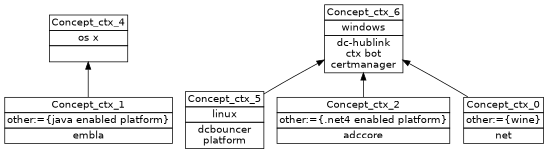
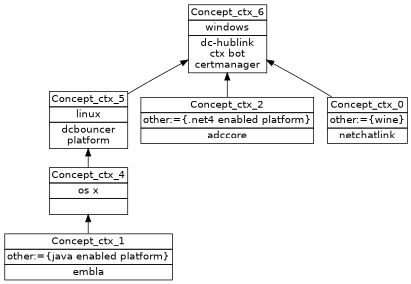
(504, 135) -> (367, 135)
none -> (88, 162)
